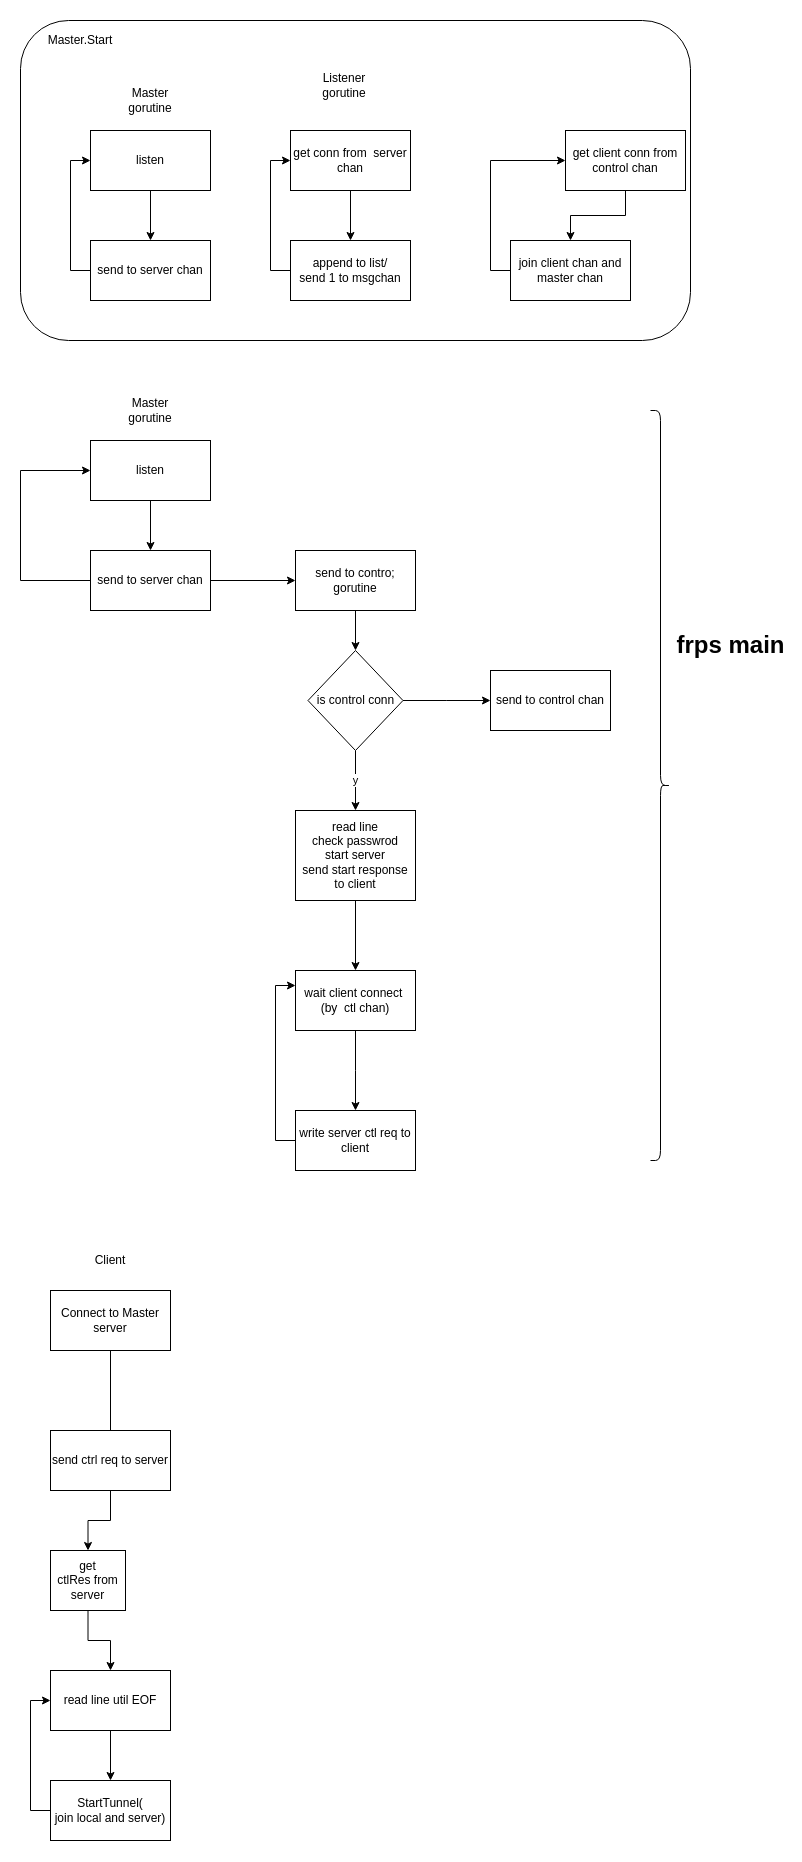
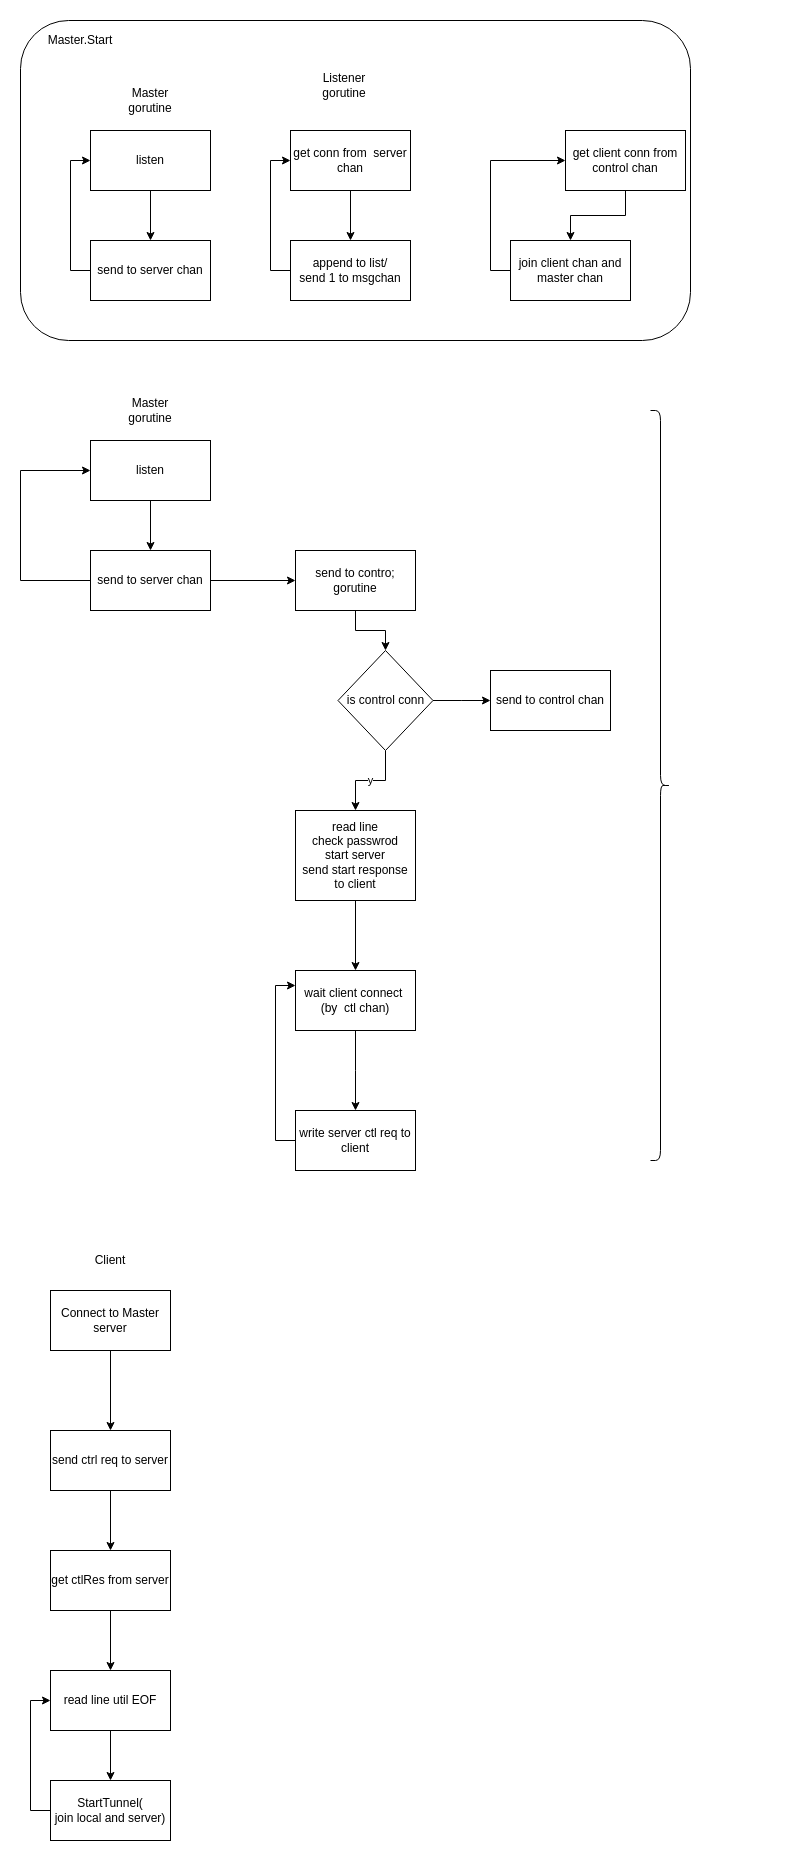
(731, 646) -> none
(356, 701) -> (386, 701)
(111, 1425) -> (111, 1422)
(88, 1581) -> (111, 1581)
